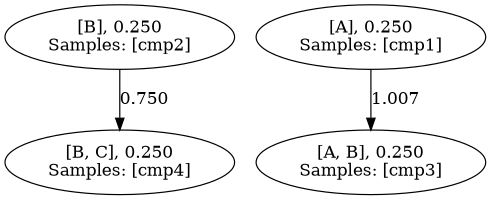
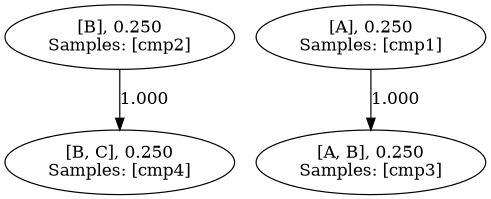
(144, 100) -> (144, 100)
(395, 100) -> (395, 100)
